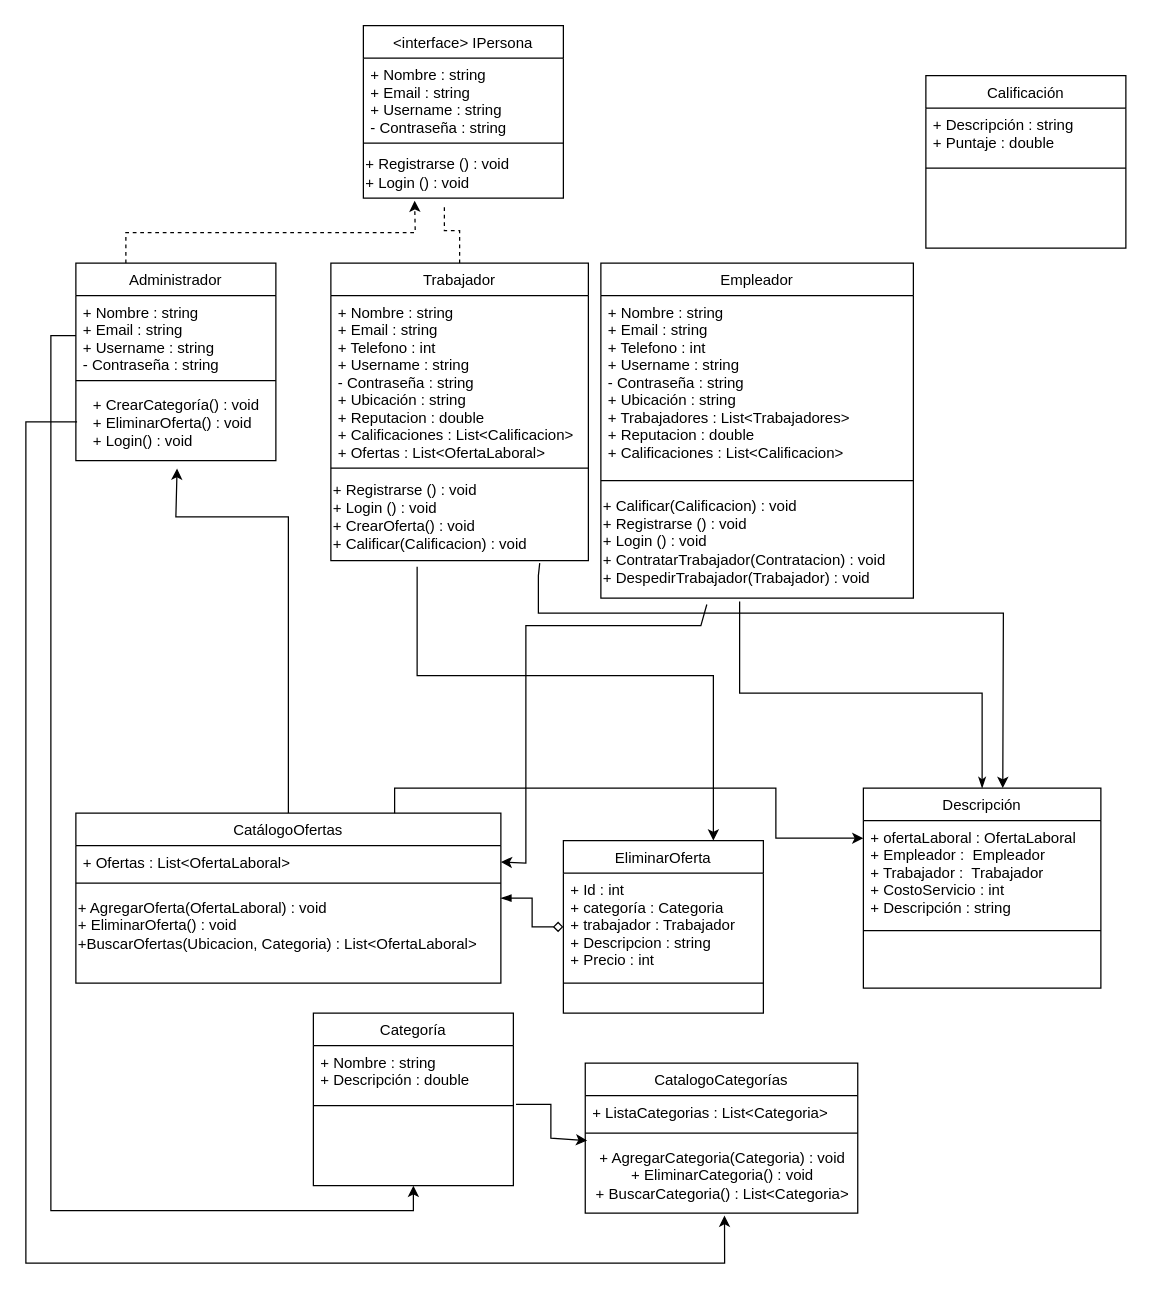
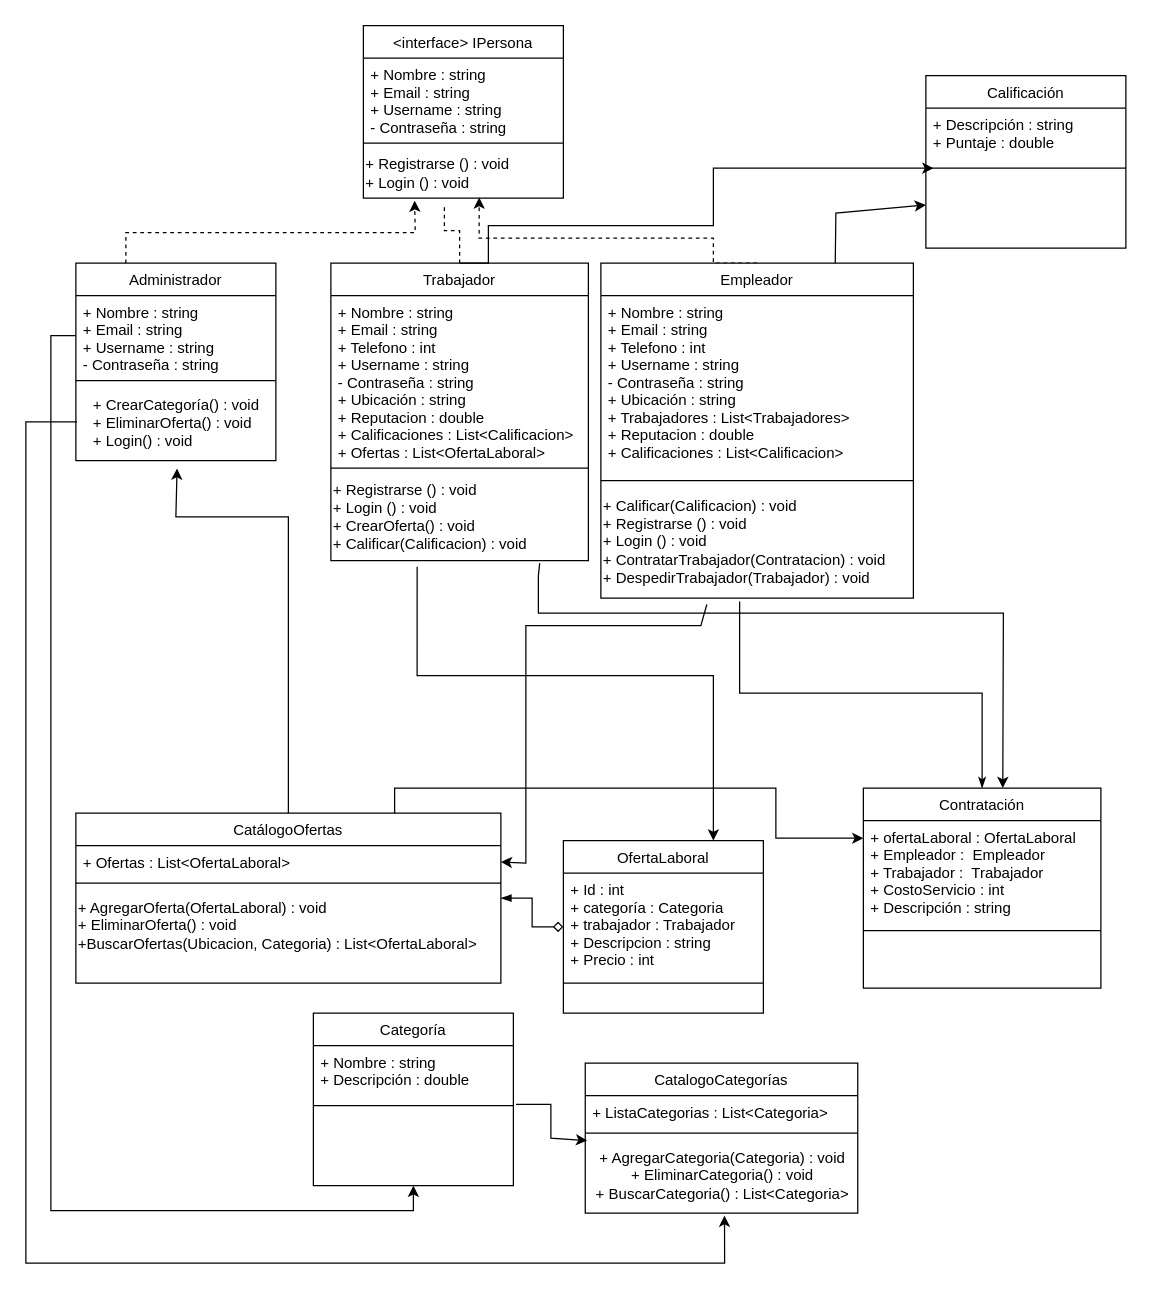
none -> (852, 212)
none -> (713, 225)
none -> (594, 238)
(981, 805) -> (981, 805)
(663, 858) -> (663, 858)
